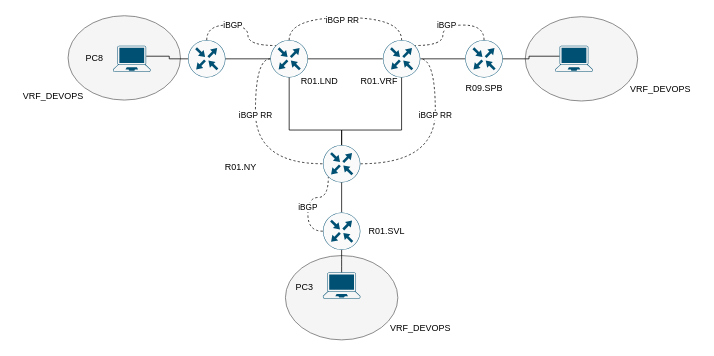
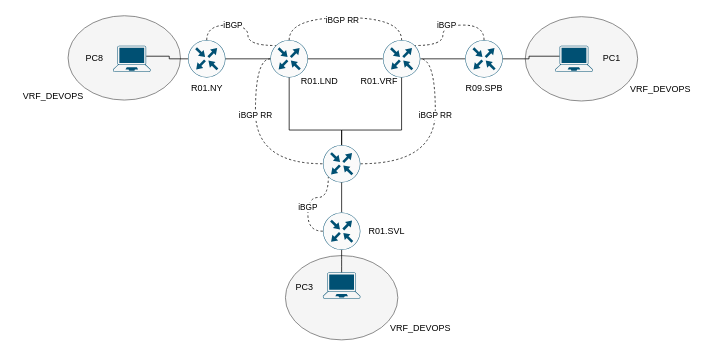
none -> (612, 59)
(240, 168) -> (207, 89)
